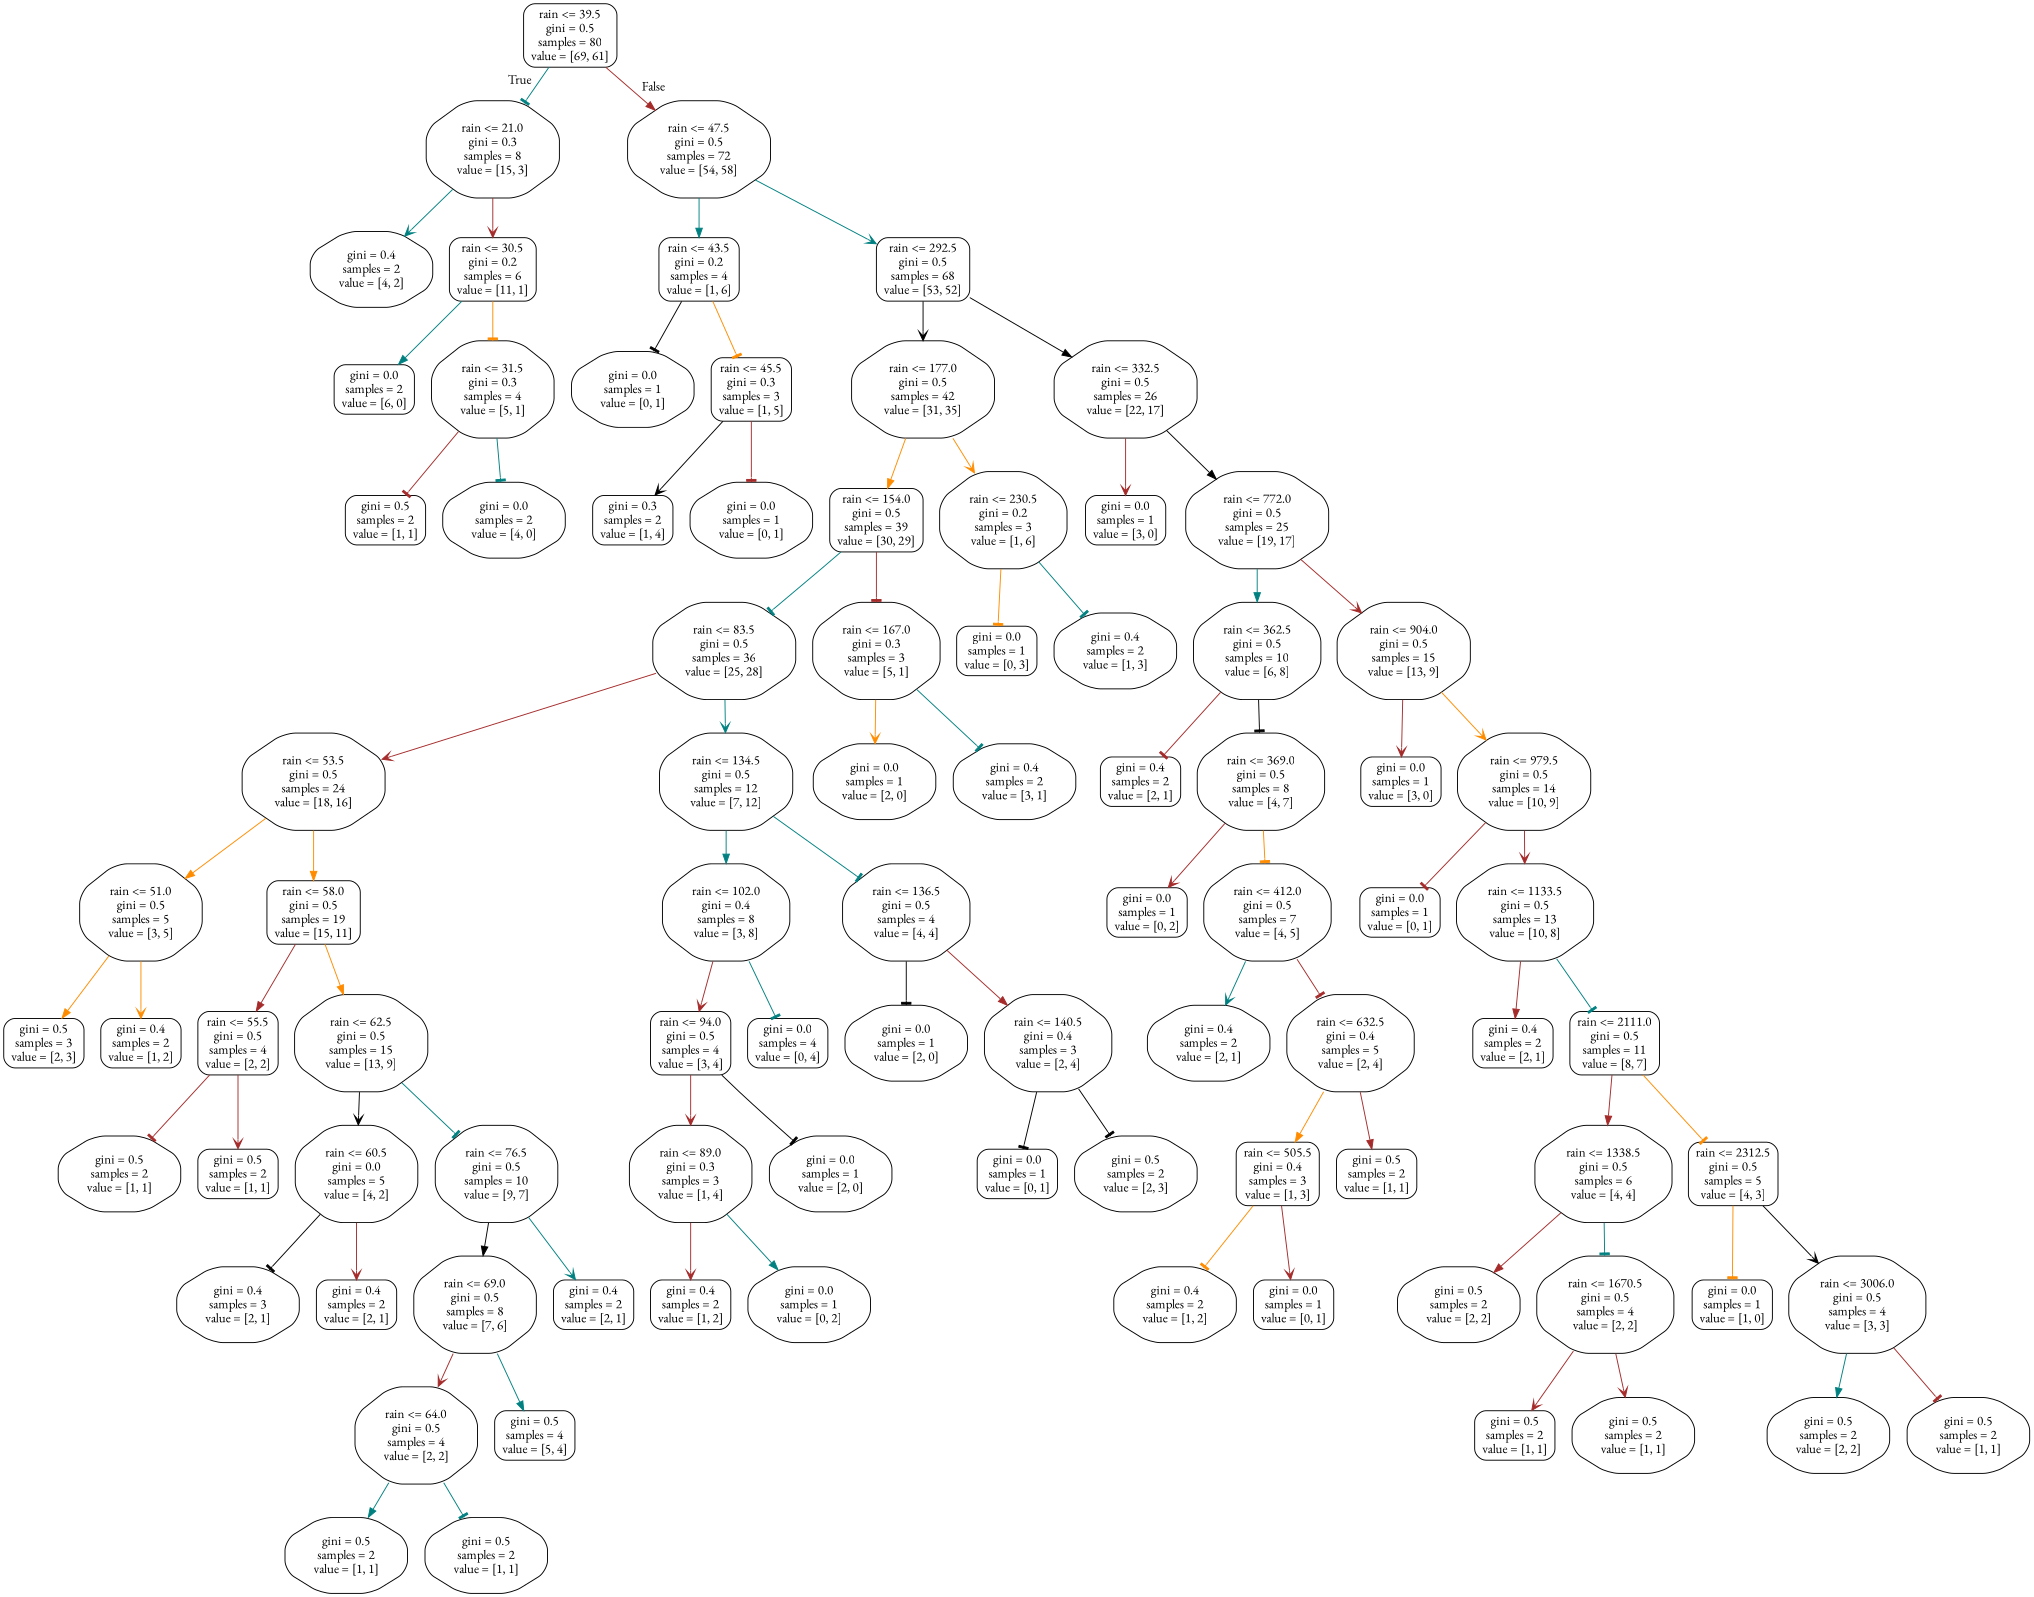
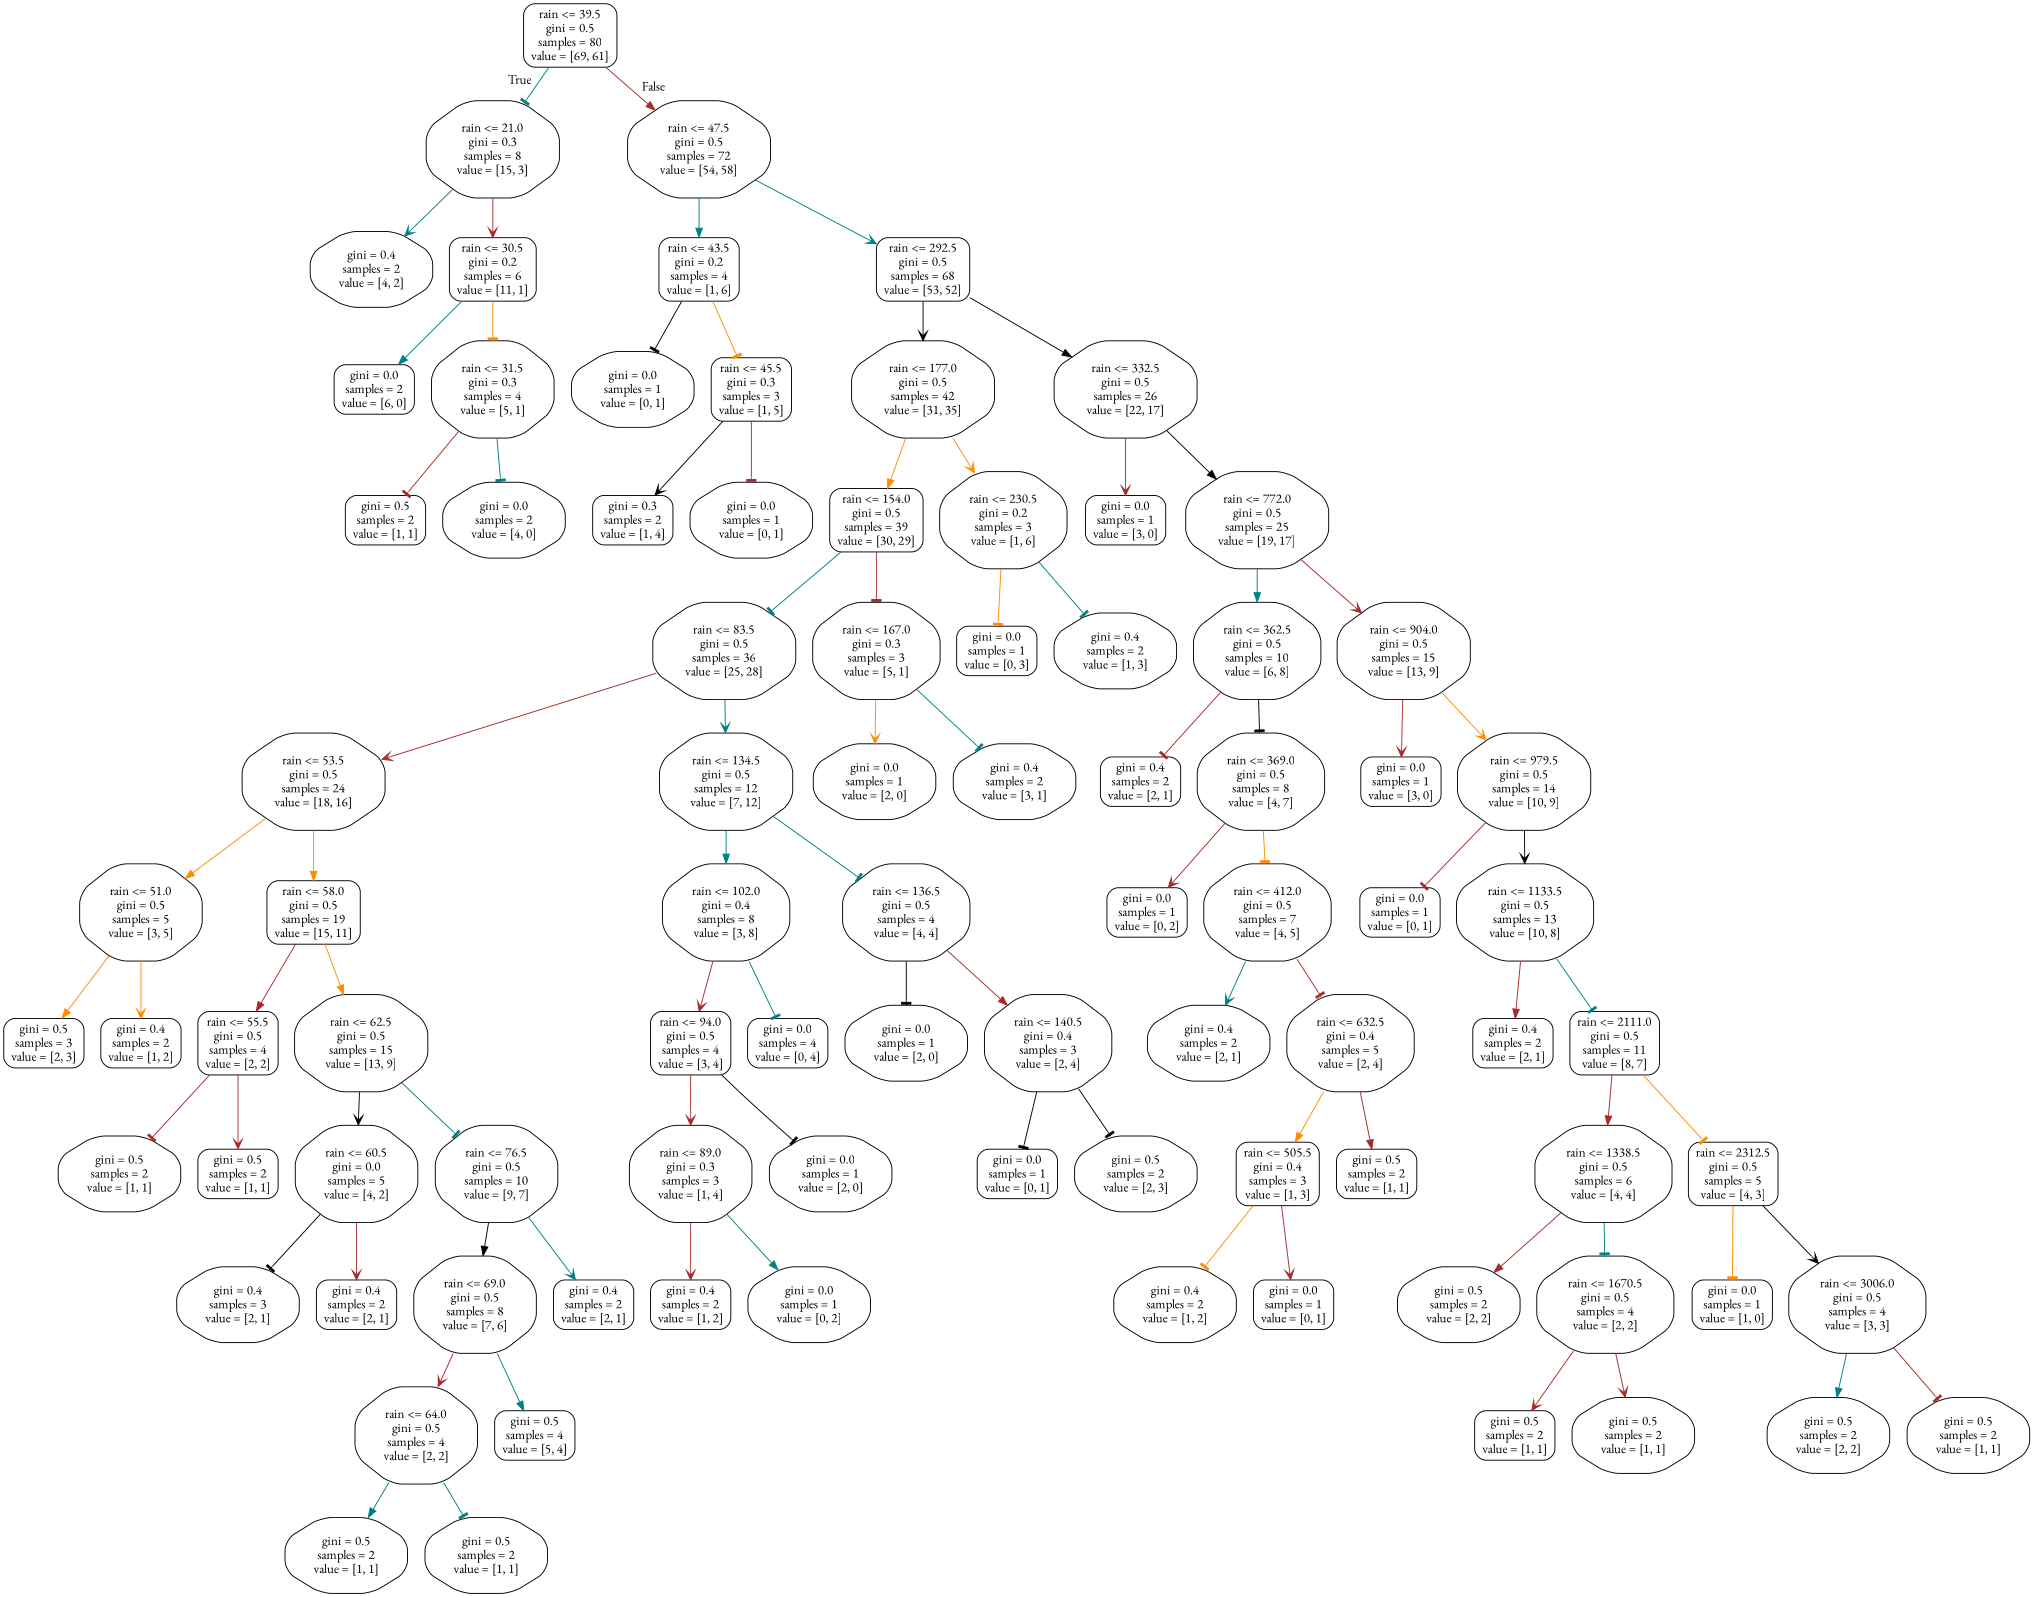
(1525, 842) -> (1525, 842)
